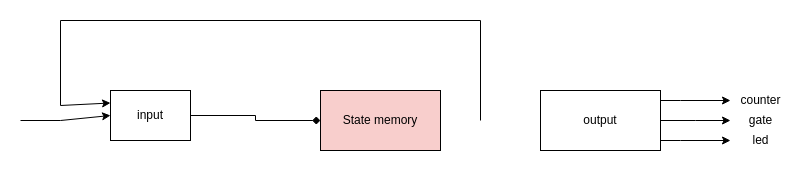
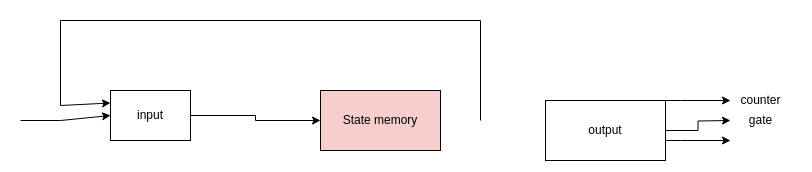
(312, 121) -> (312, 121)
(601, 121) -> (606, 131)
(761, 141) -> none
